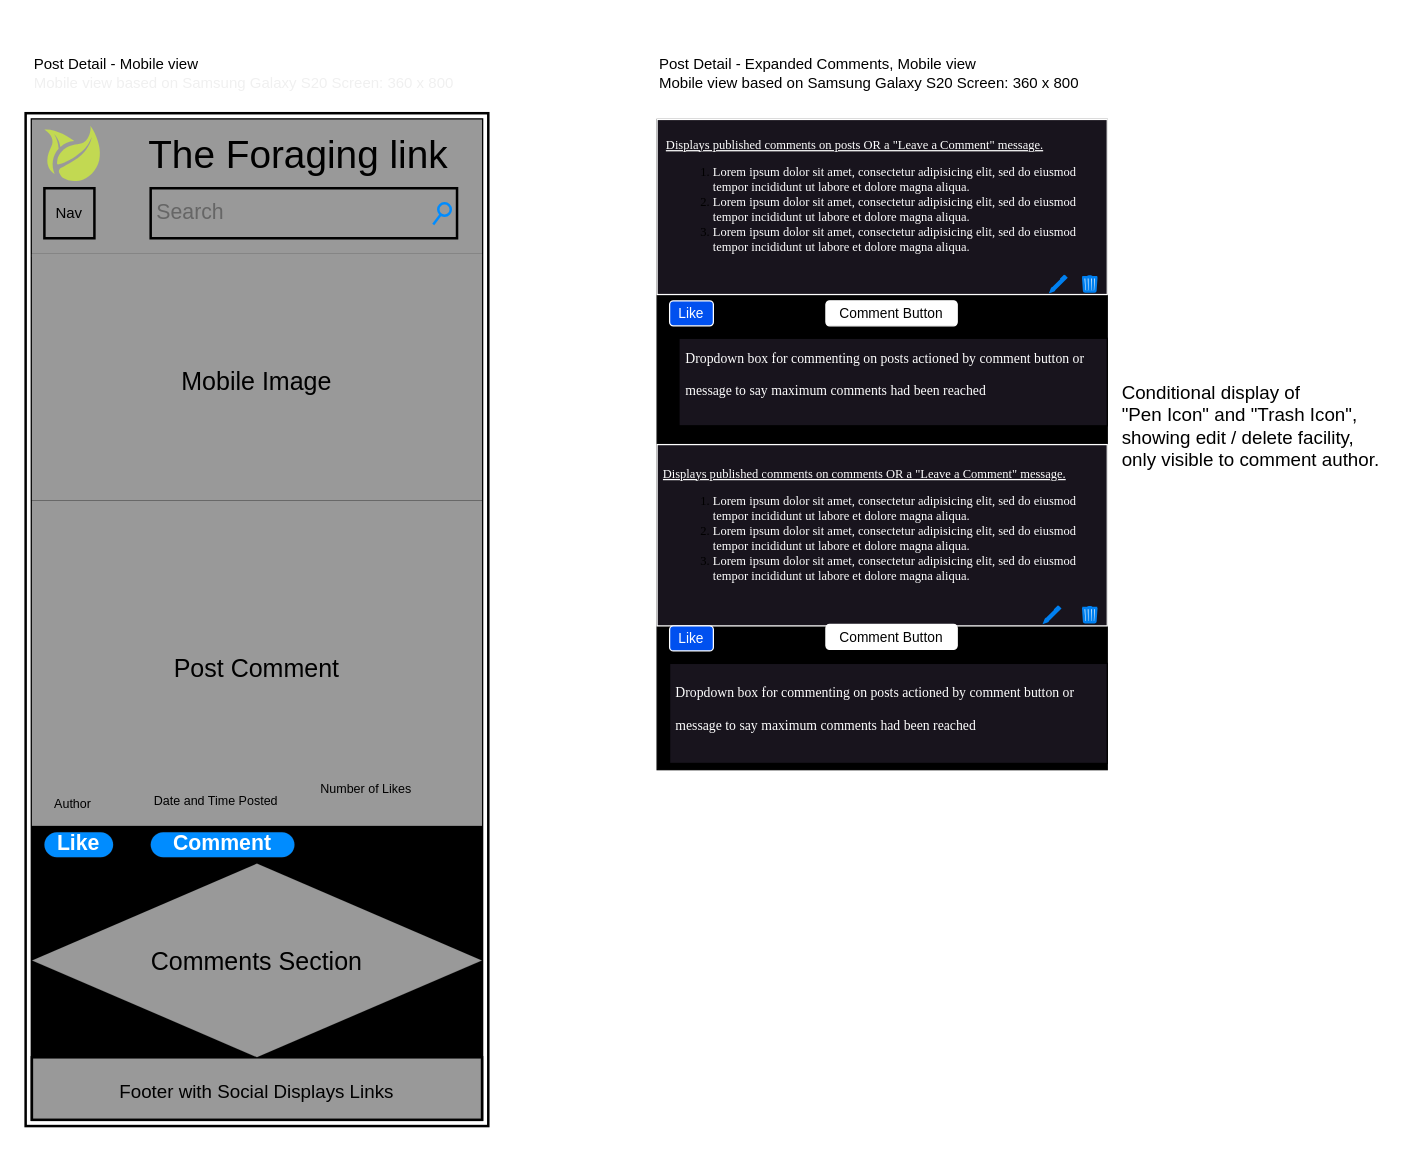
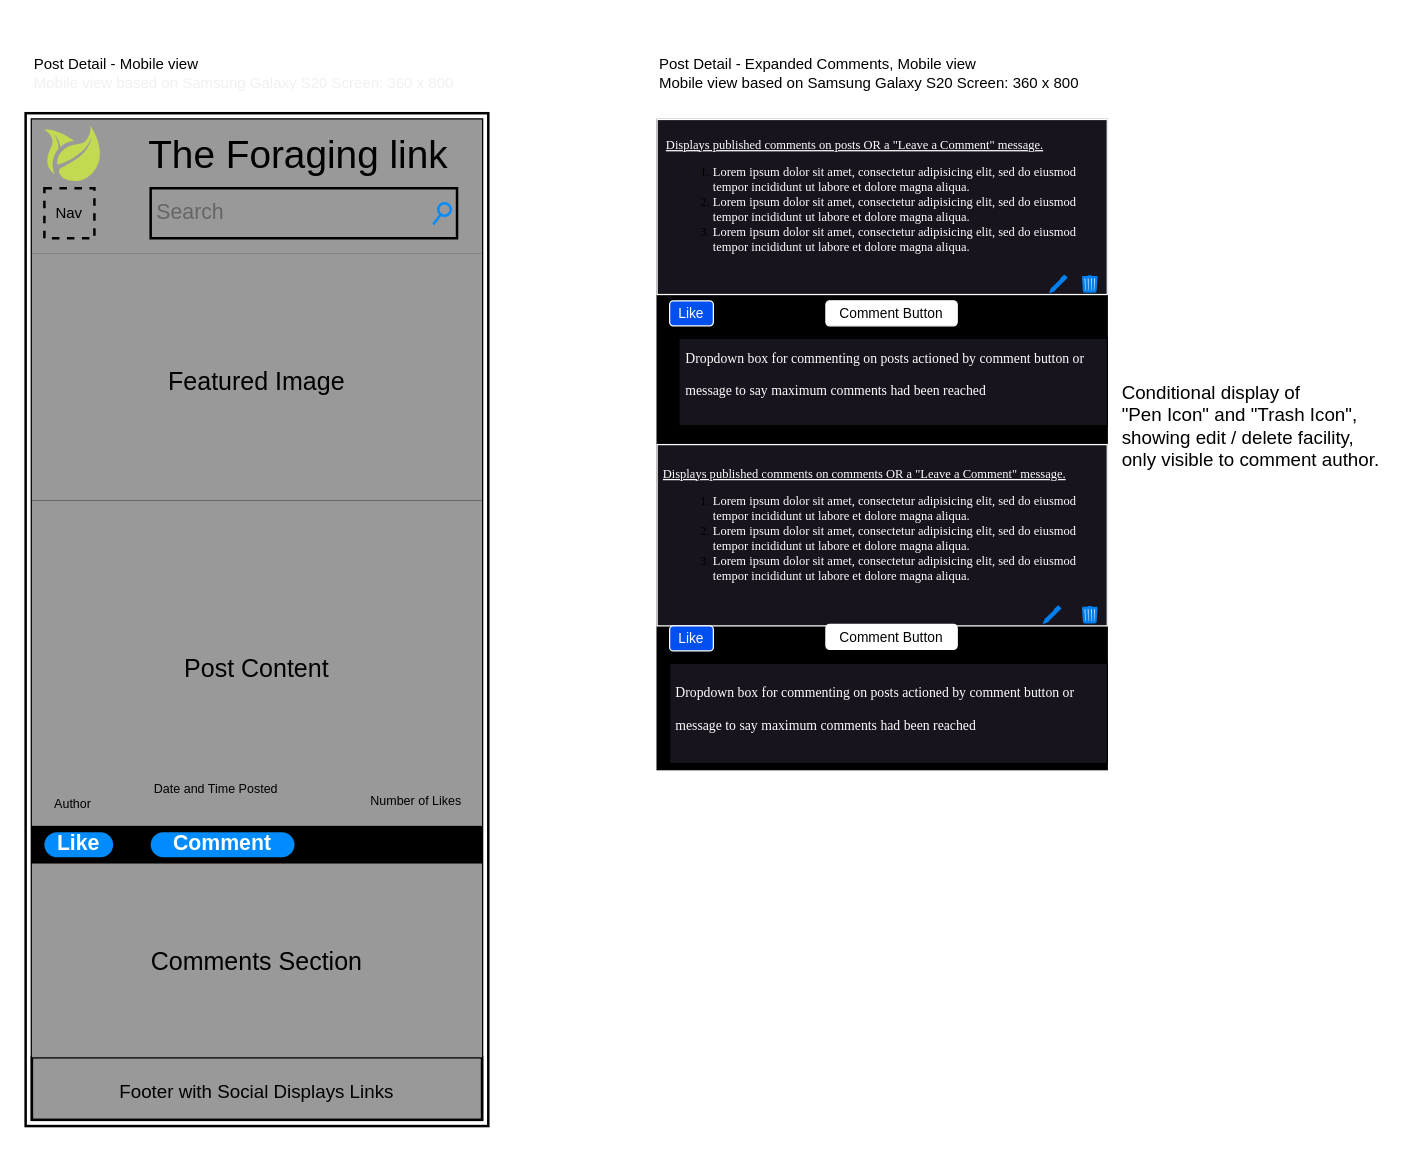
(69, 213) -> (69, 213)
(257, 377) -> (257, 377)
(257, 663) -> (257, 663)
(366, 788) -> (416, 801)
(216, 801) -> (216, 788)
(257, 960) -> (257, 960)
